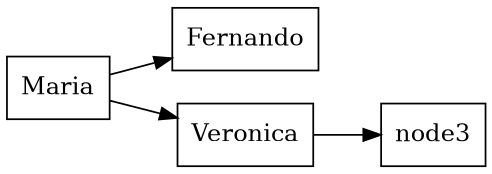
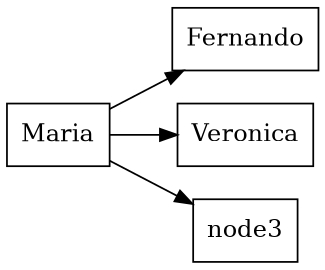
(338, 135) -> (143, 178)
